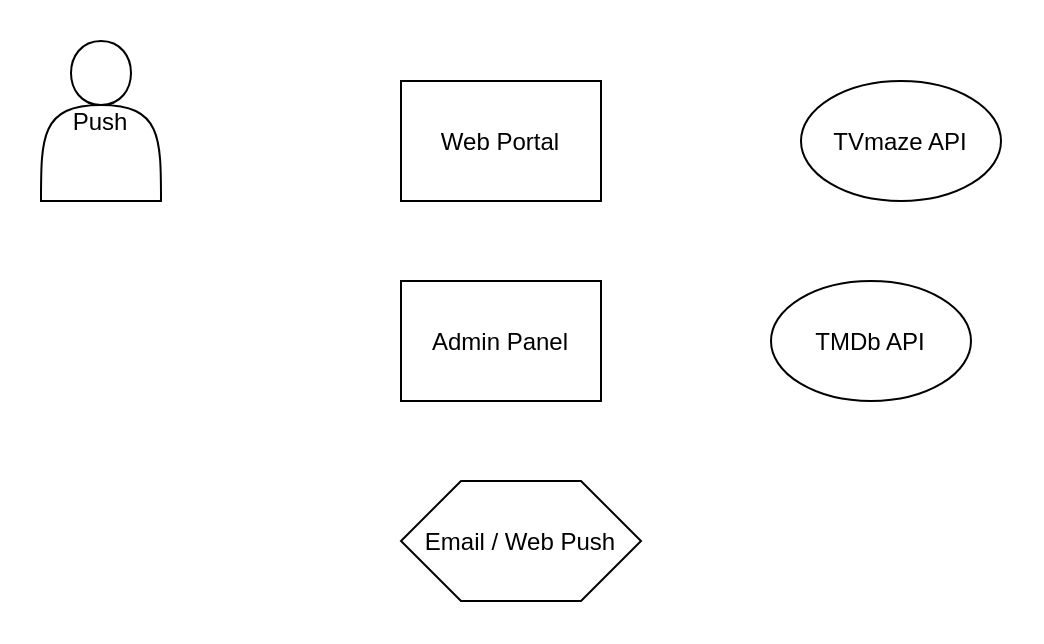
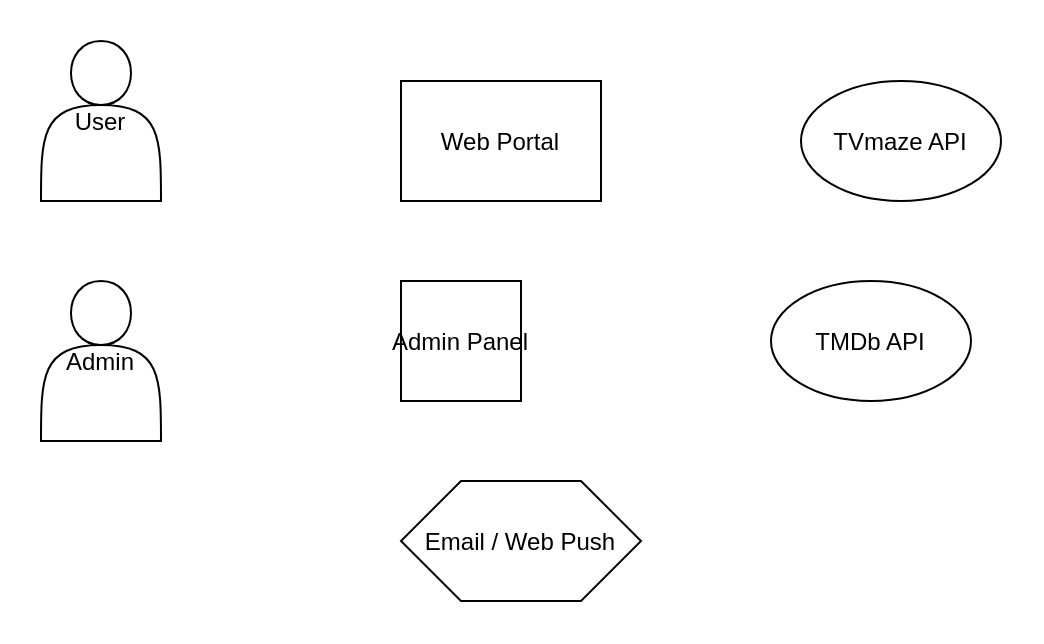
(100, 122) -> (100, 122)
(501, 341) -> (461, 341)
none -> (101, 361)
